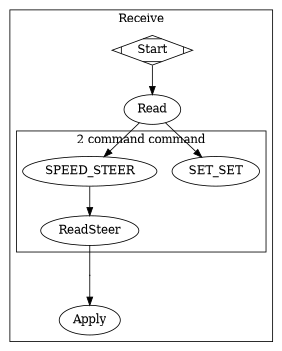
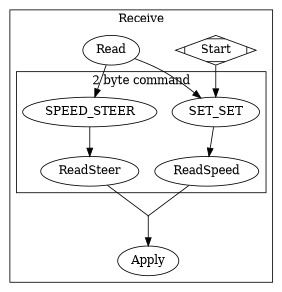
(152, 76) -> (216, 77)
(141, 140) -> (141, 81)
none -> (207, 171)
